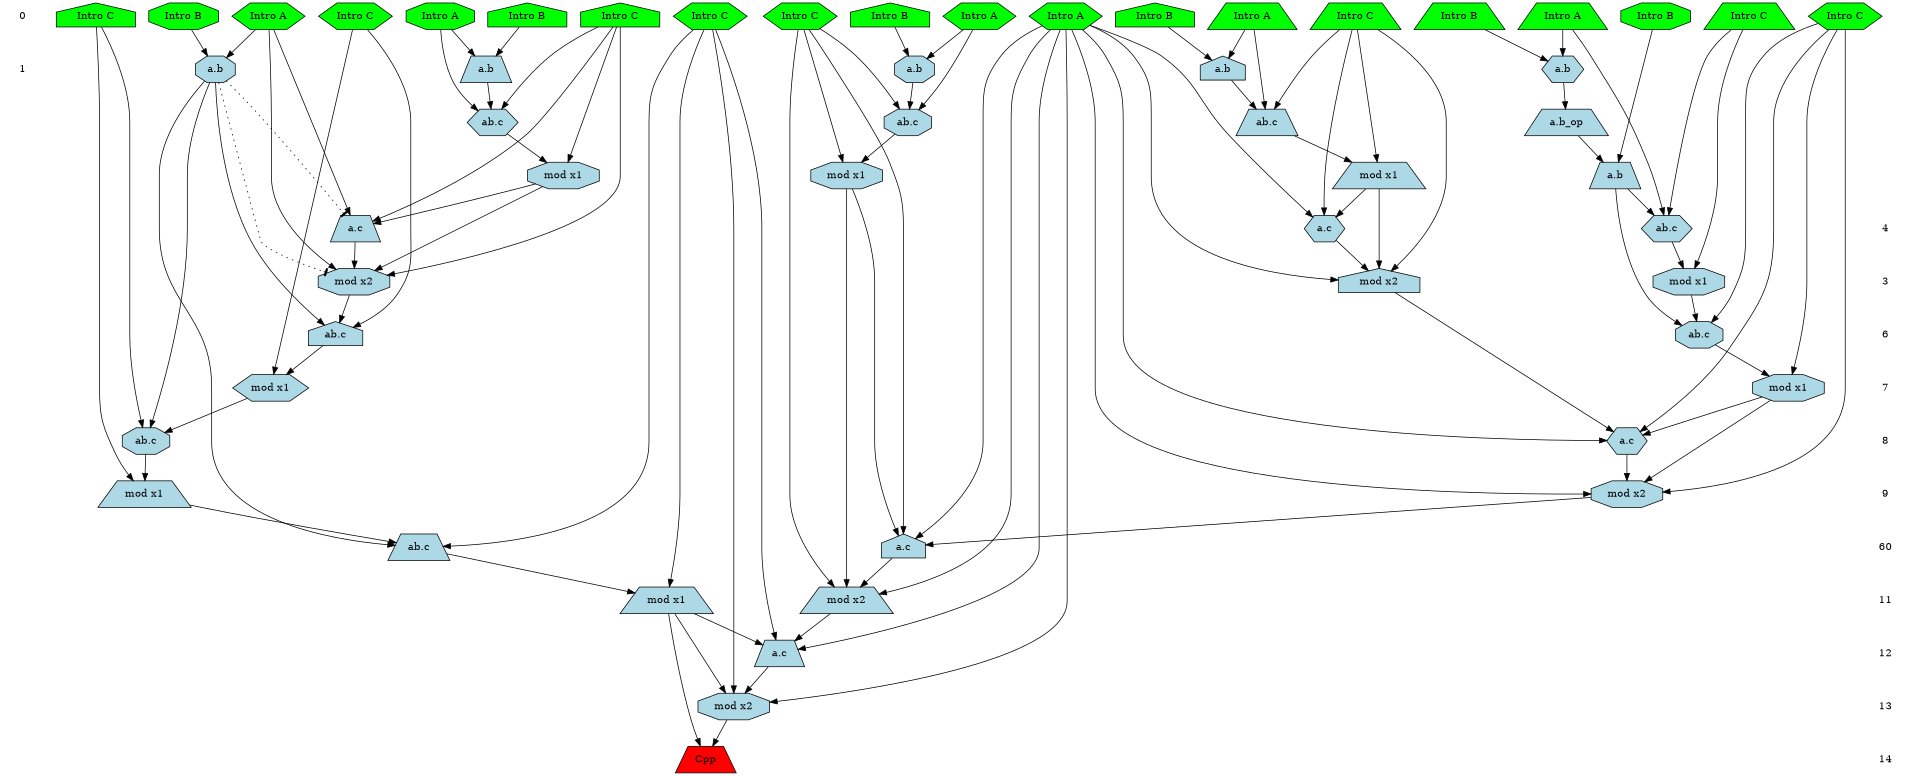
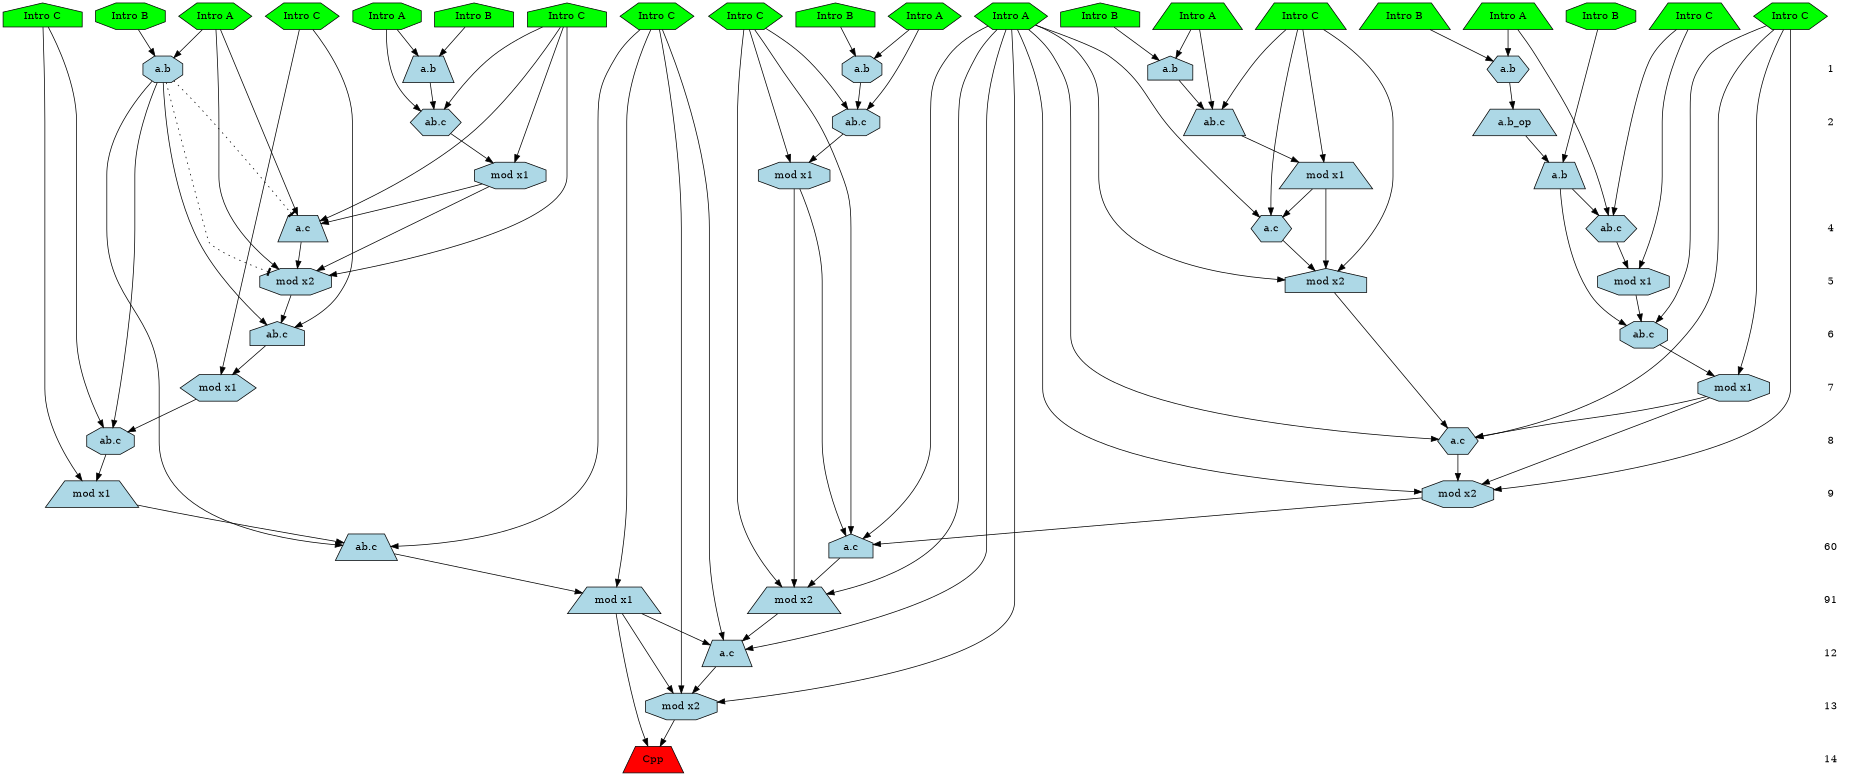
(23, 16) -> none
none -> (1831, 122)
(1886, 282) -> (1831, 282)
(1886, 600) -> (1831, 600)
